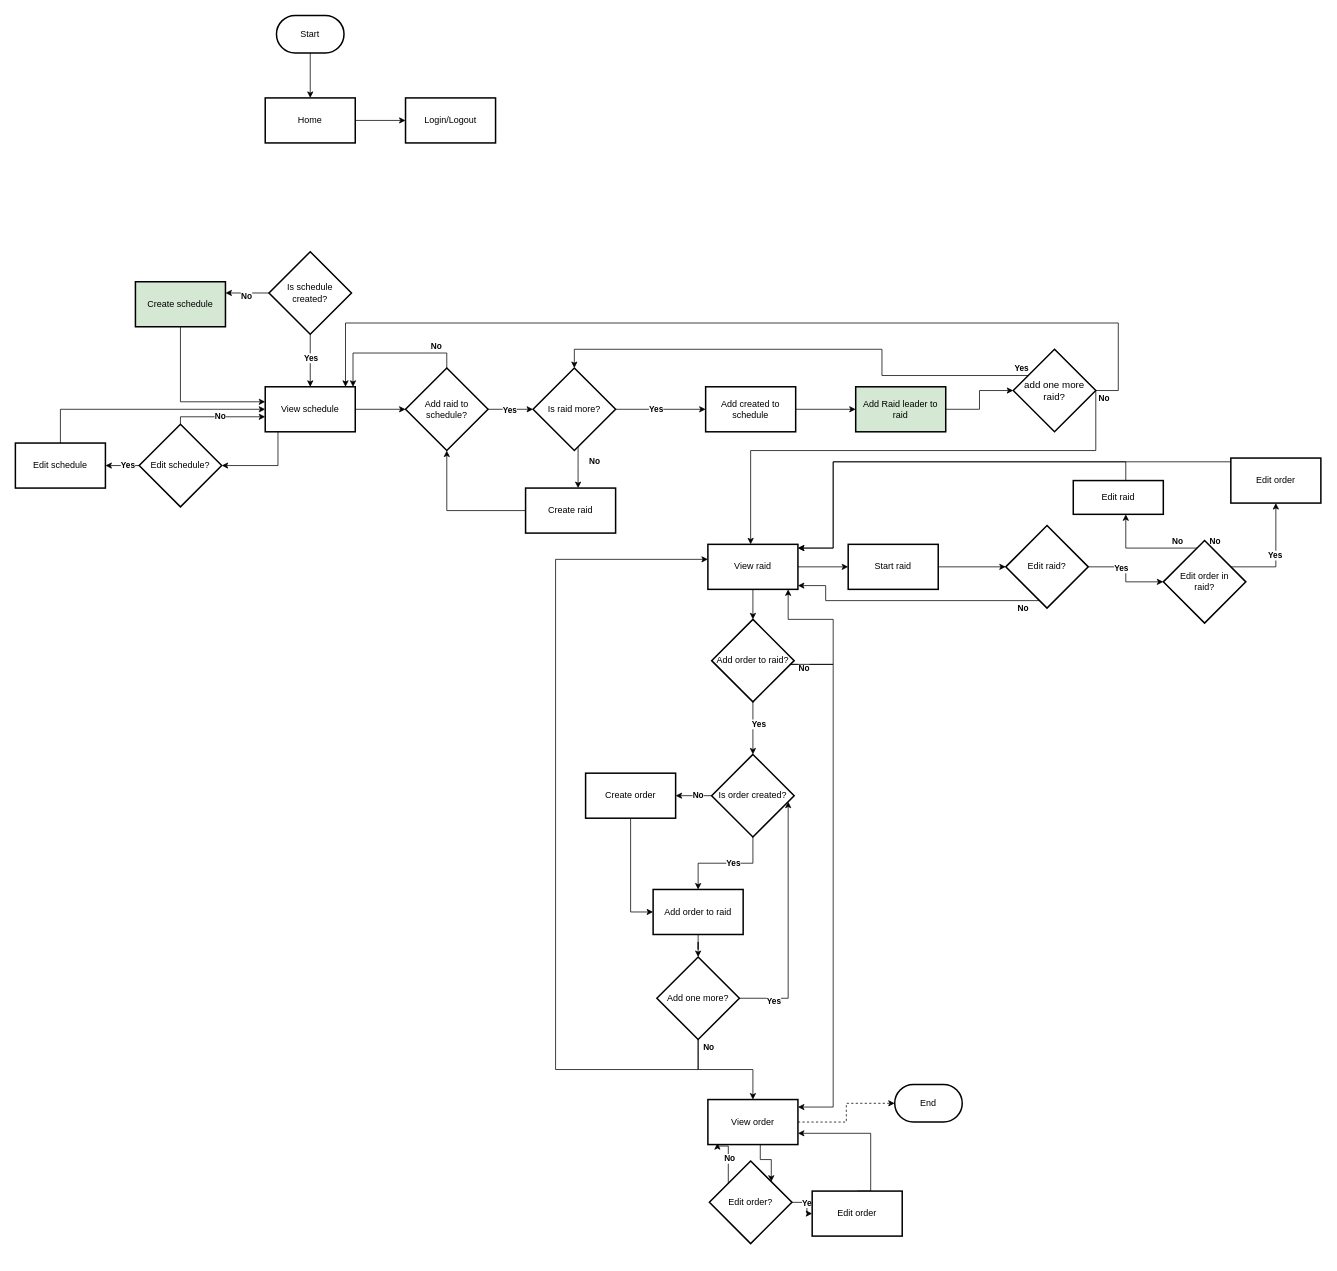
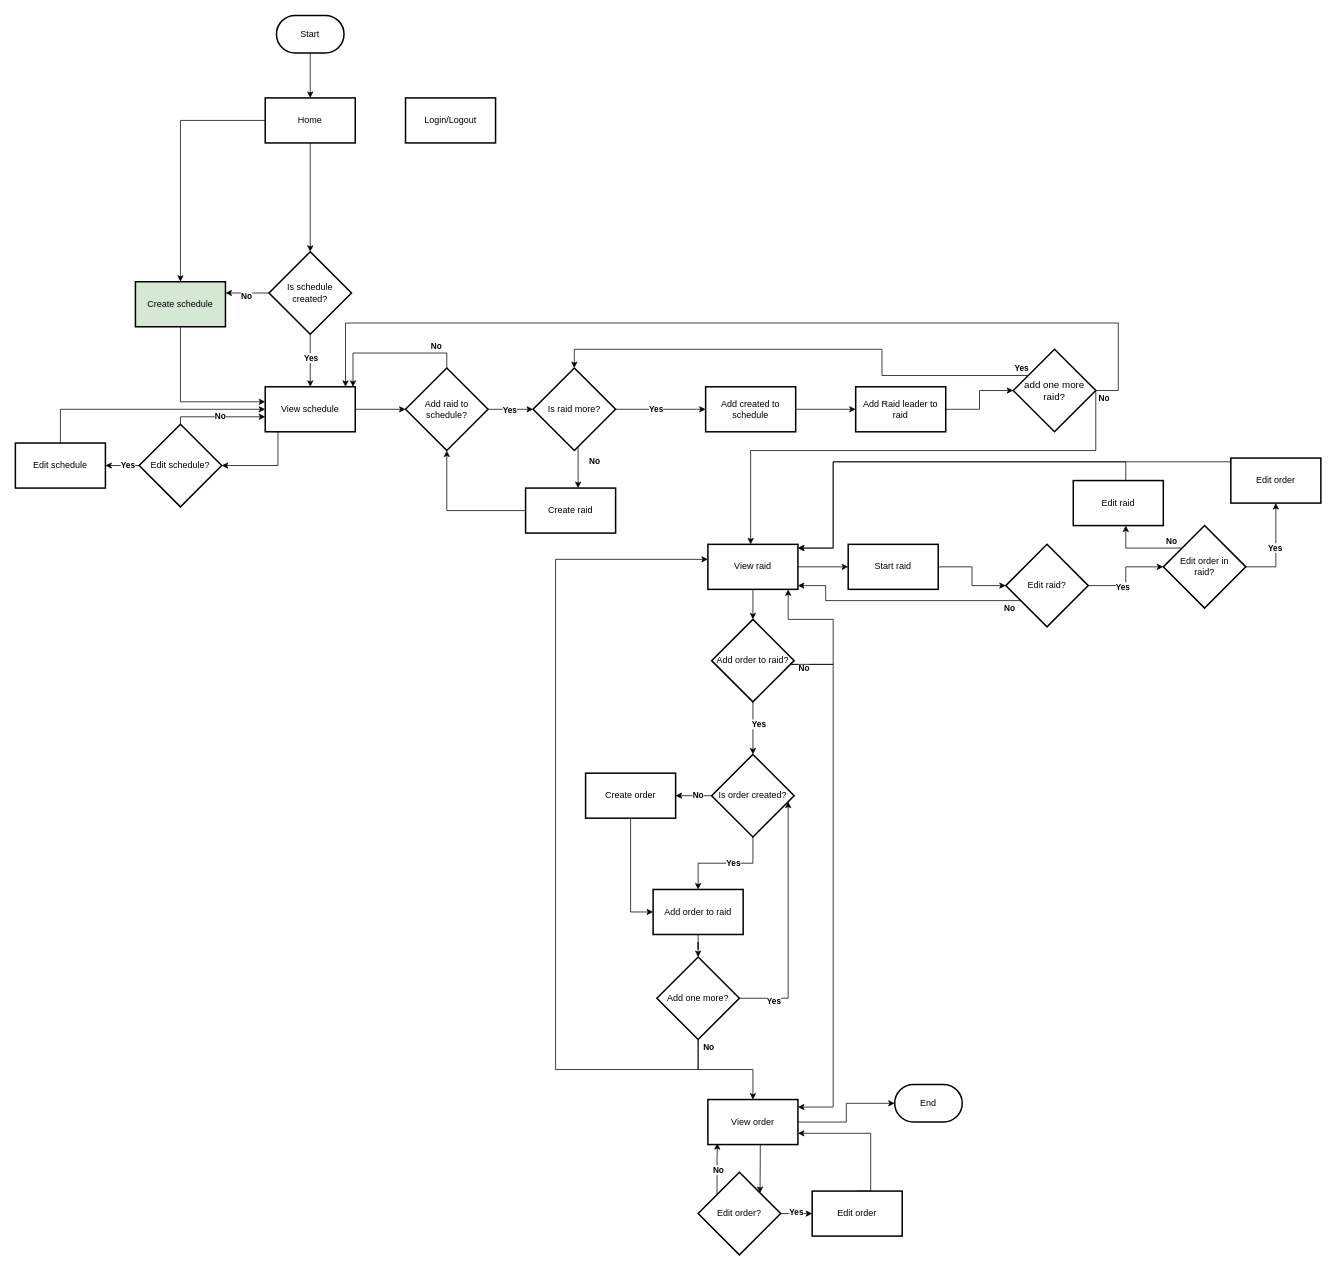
(377, 120) -> (180, 156)
none -> (310, 194)
(900, 409) -> (900, 409)
(1118, 497) -> (1118, 503)
(1047, 567) -> (1047, 585)
(1204, 582) -> (1204, 567)
(846, 1116) -> (846, 1116)
(750, 1202) -> (739, 1213)
